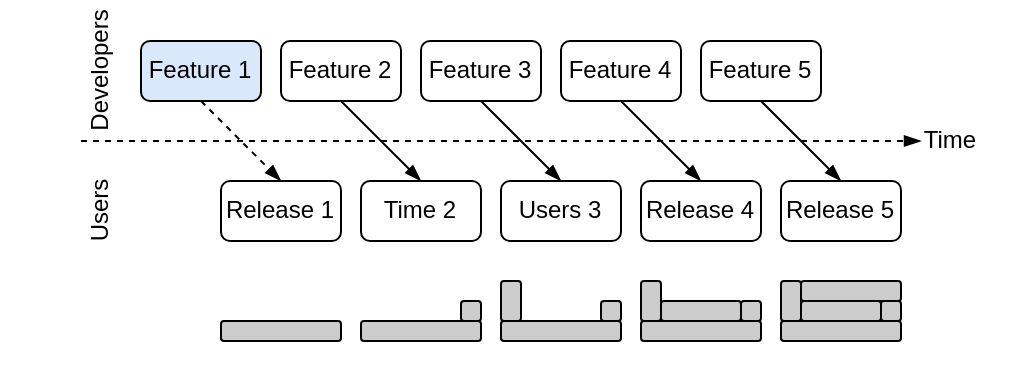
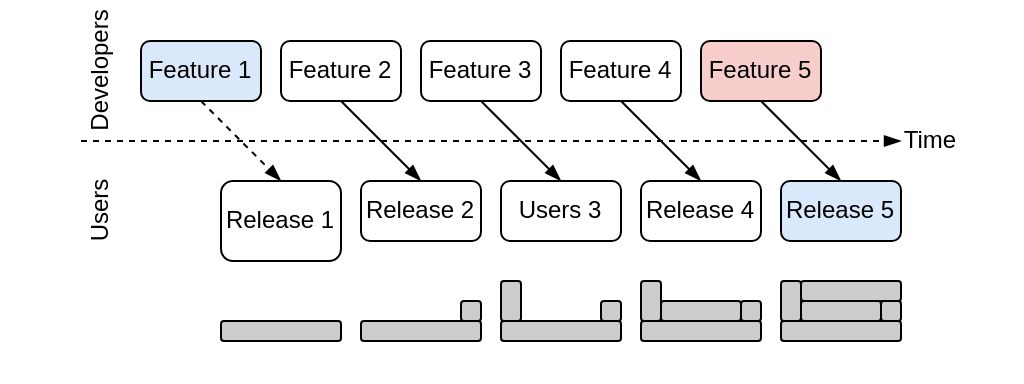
(761, 71) -> (761, 71)
(951, 141) -> (931, 141)
(281, 211) -> (281, 221)
(421, 211) -> (421, 211)
(841, 211) -> (841, 211)
